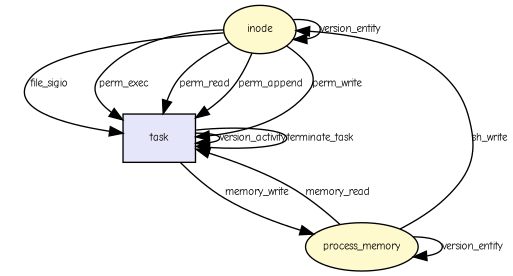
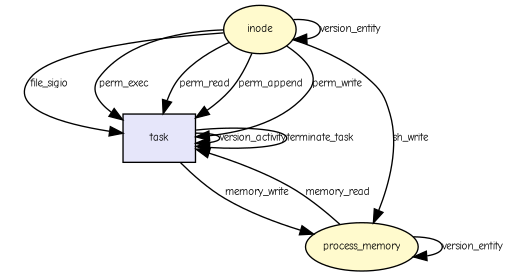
(459, 95) -> (385, 100)
